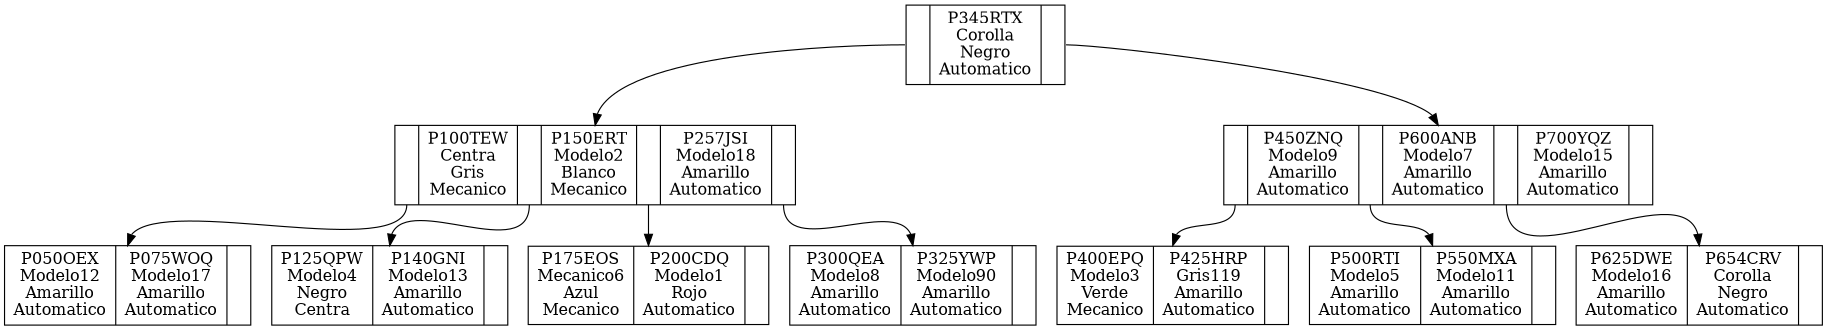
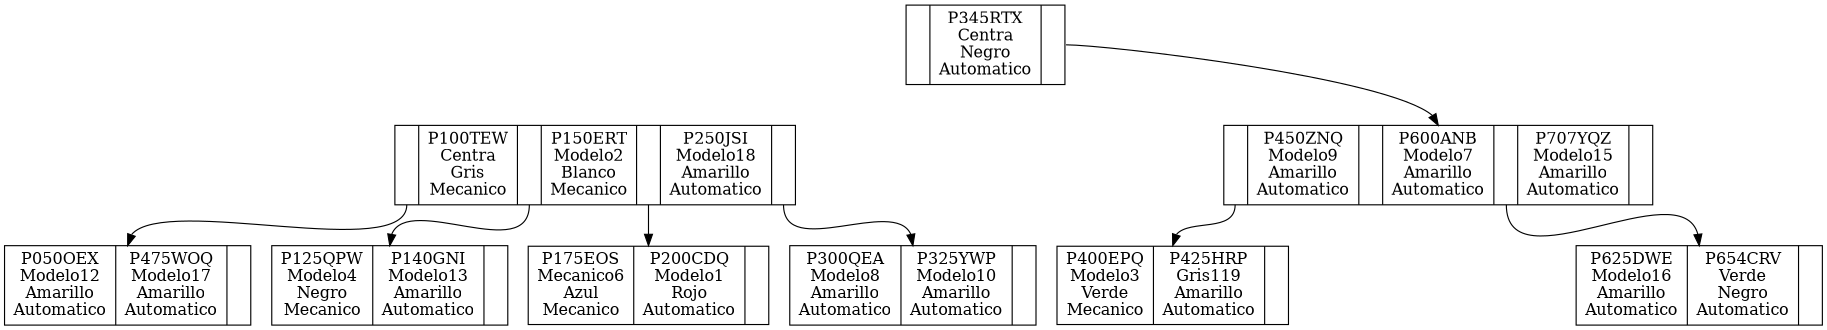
(986, 36) -> (986, 36)
(743, 56) -> none
(716, 139) -> (716, 139)
(1573, 139) -> (1573, 139)
(171, 259) -> (171, 259)
(957, 276) -> (957, 276)
(1743, 276) -> (1743, 276)
(1433, 285) -> none
(322, 310) -> (322, 310)
